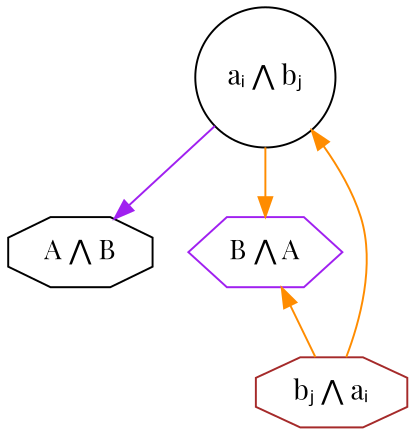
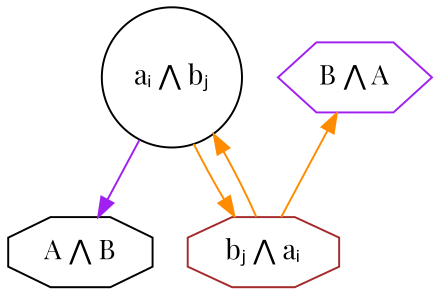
(265, 172) -> (208, 172)
